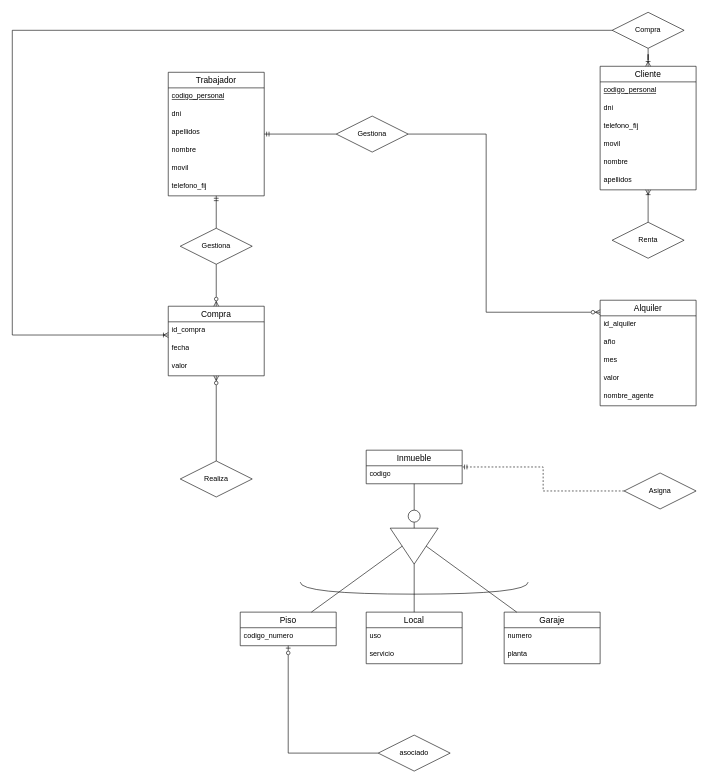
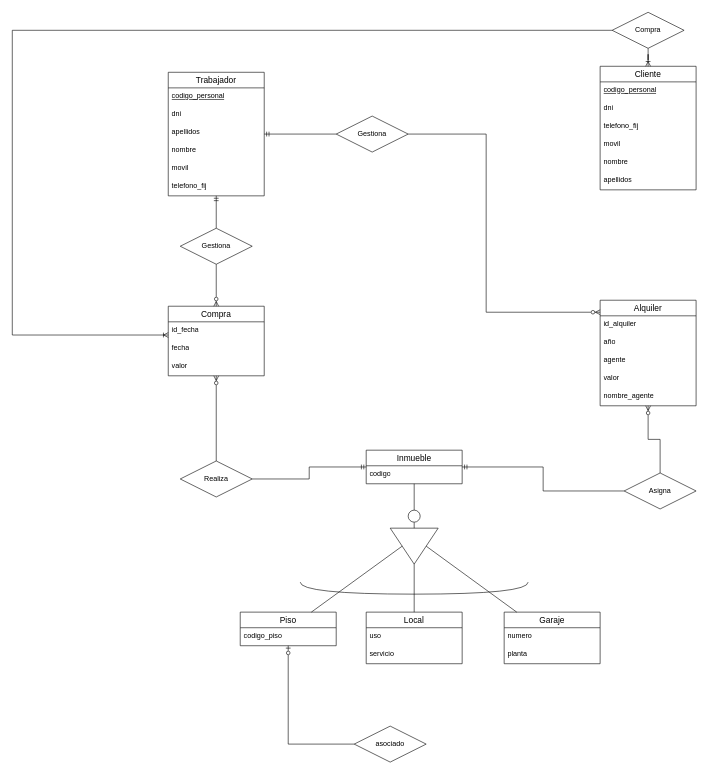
(648, 194) -> none
(648, 240) -> none
(189, 330) -> (187, 330)
(610, 360) -> (616, 360)
none -> (659, 440)
none -> (309, 474)
(543, 480) -> (543, 480)
(269, 636) -> (264, 636)
(414, 753) -> (390, 744)
